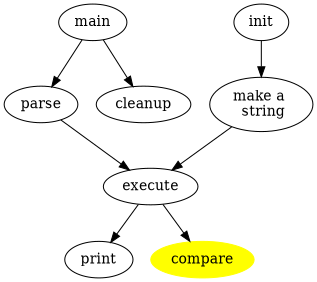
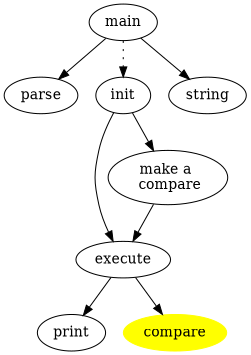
none -> (123, 54)
(144, 104) -> (208, 95)
(261, 104) -> (168, 178)
(91, 142) -> (95, 172)
